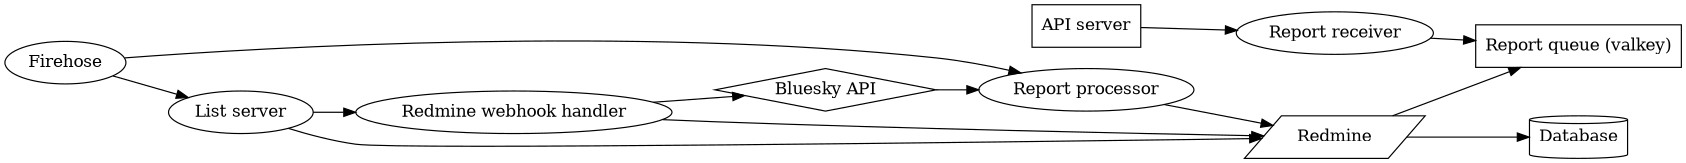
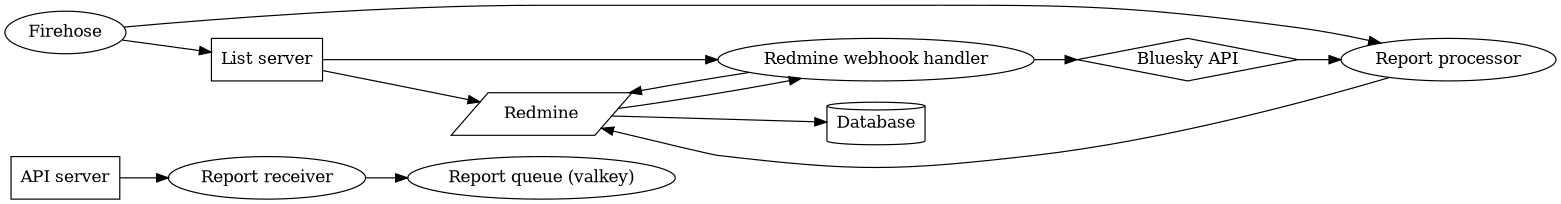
(1578, 46) -> (542, 178)
(1451, 94) -> (704, 96)
(241, 112) -> (267, 60)
